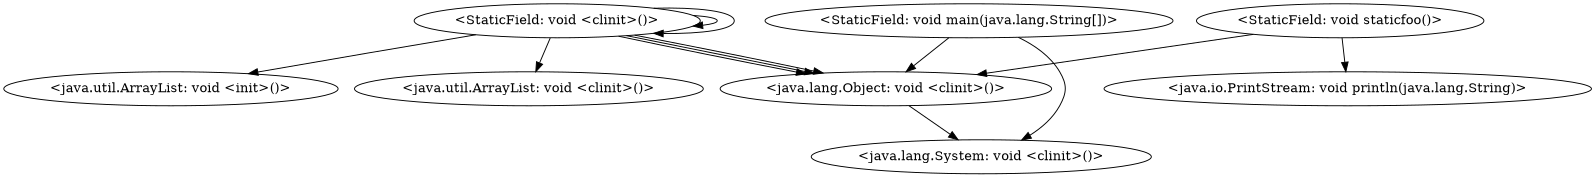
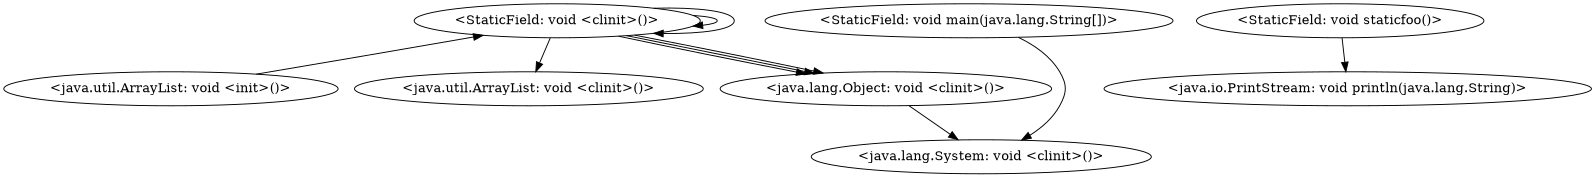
(931, 52) -> none
(367, 53) -> (365, 56)
(1120, 54) -> none
